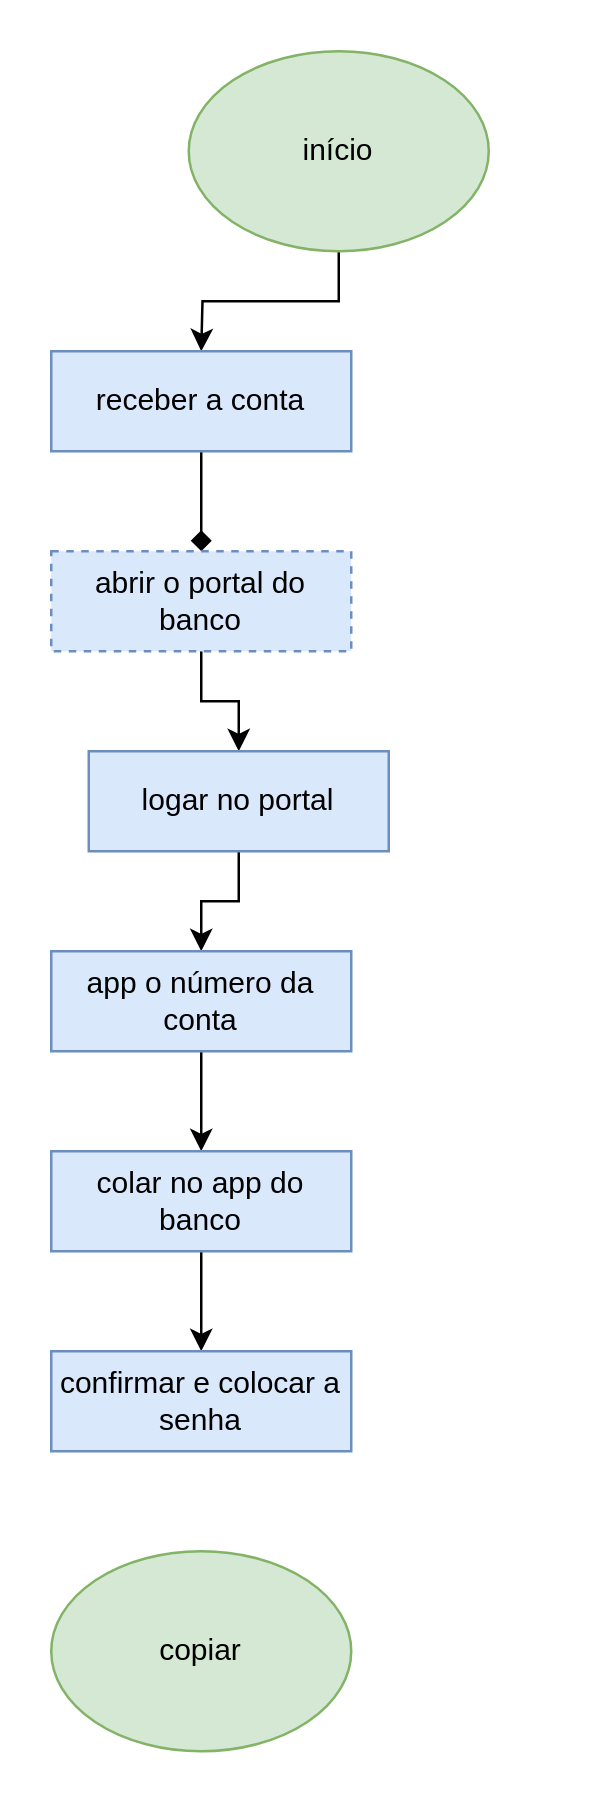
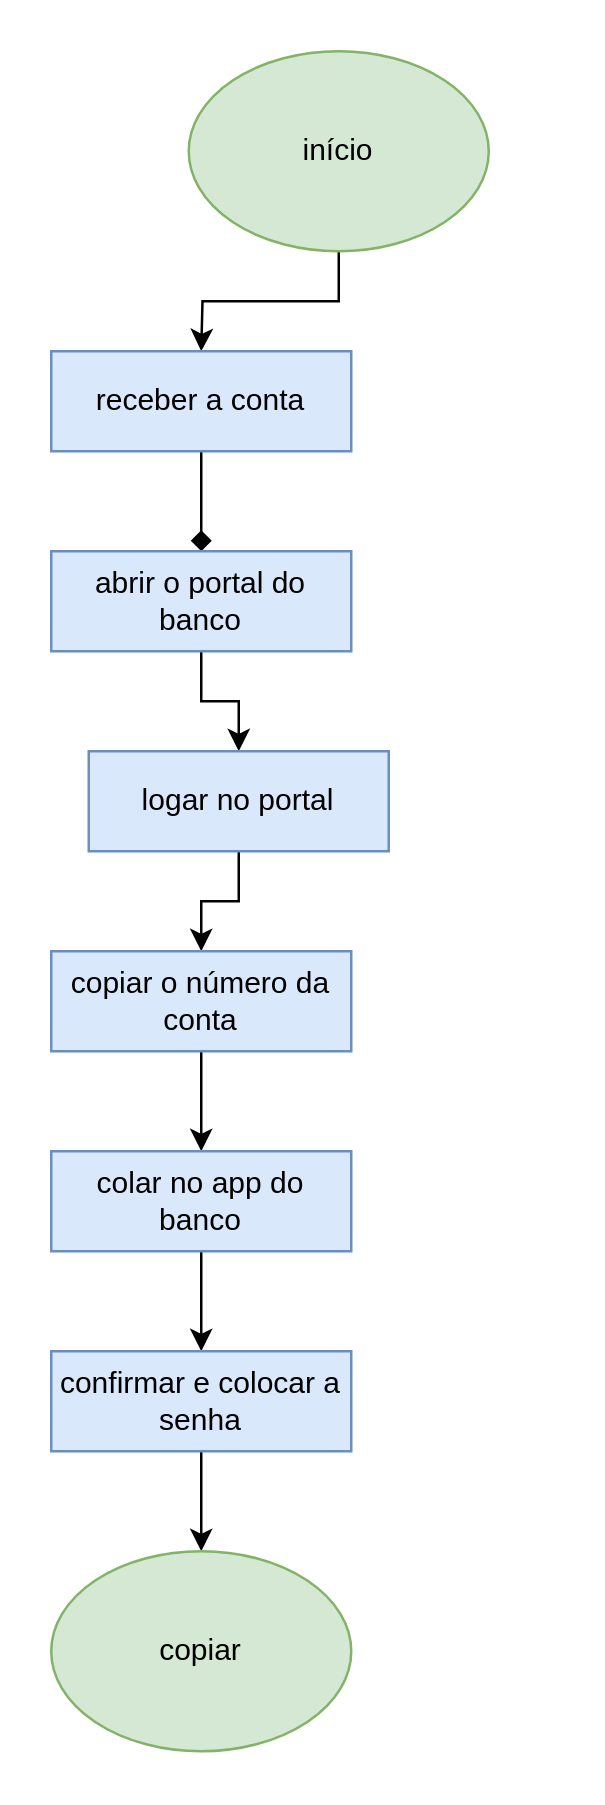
(201, 601) -> (201, 601)
(201, 1001) -> (201, 1001)
none -> (201, 1493)
